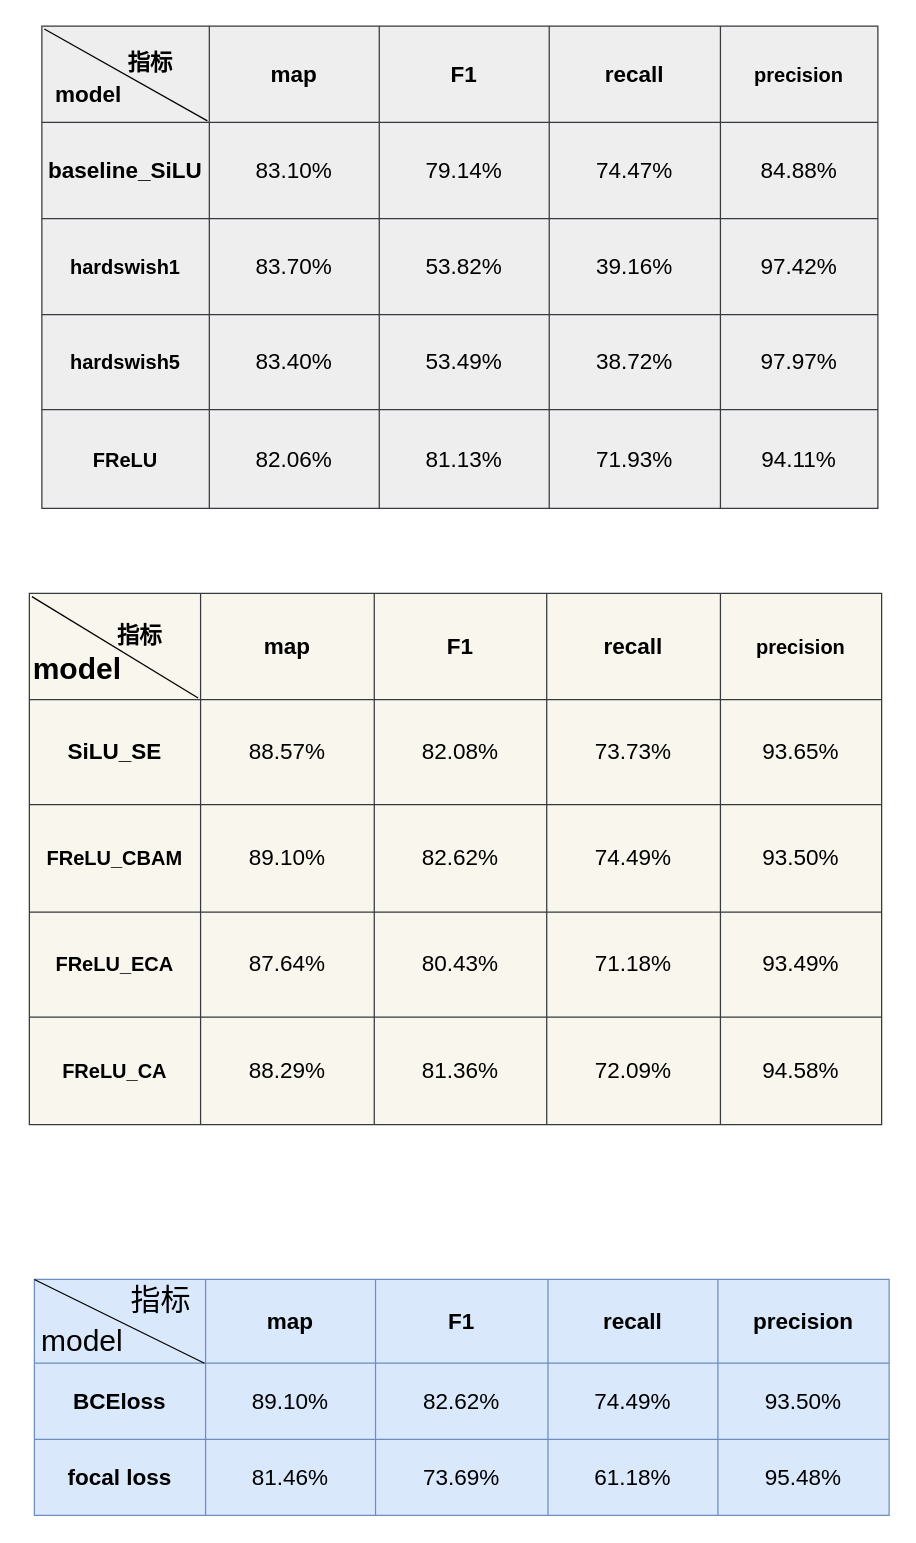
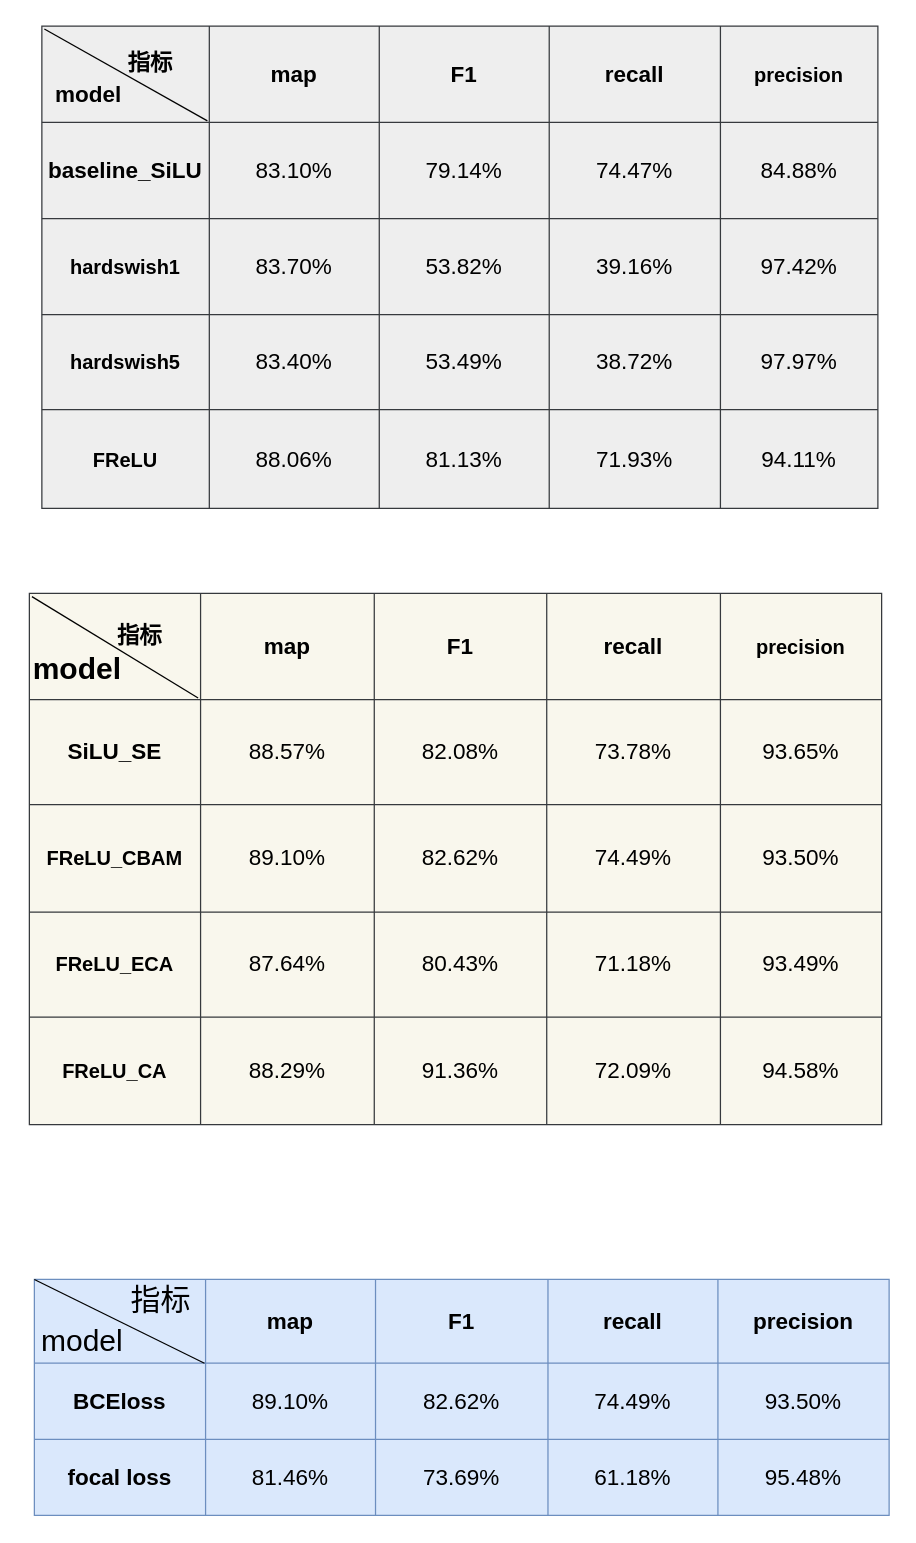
(294, 459) -> (294, 459)
(634, 752) -> (634, 752)
(461, 1071) -> (461, 1071)
